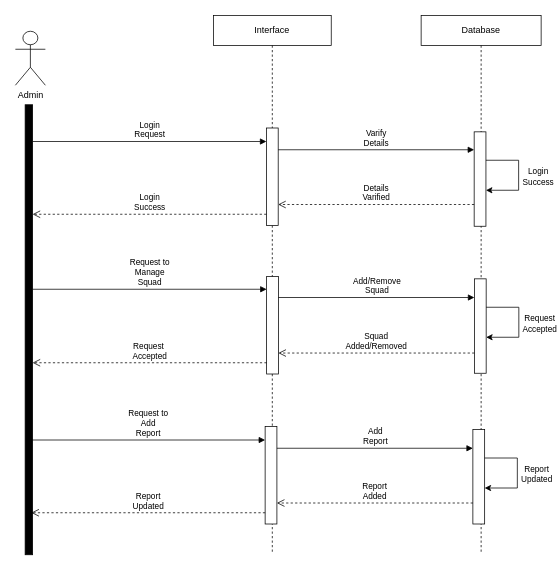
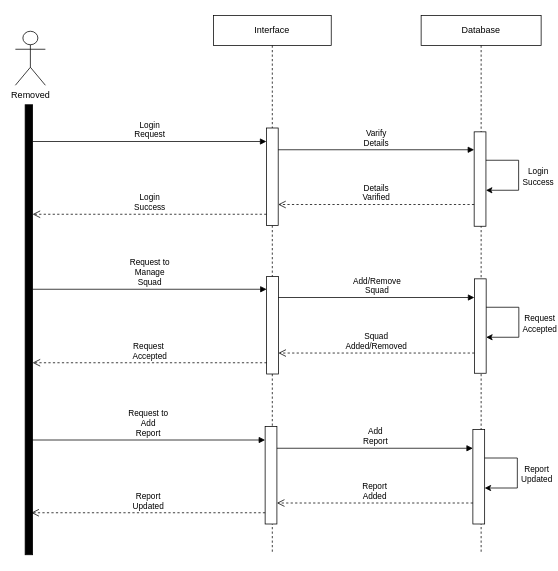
(31, 96) -> (31, 96)
